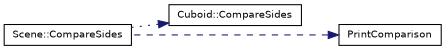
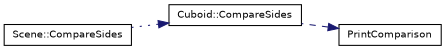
(230, 35) -> (315, 25)
